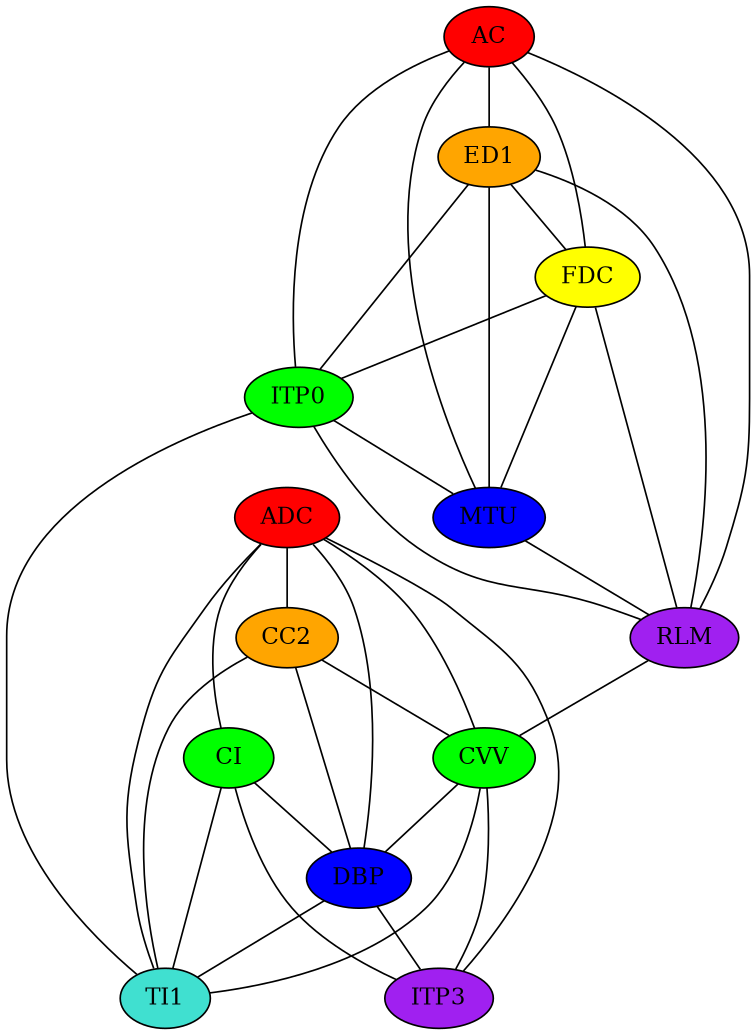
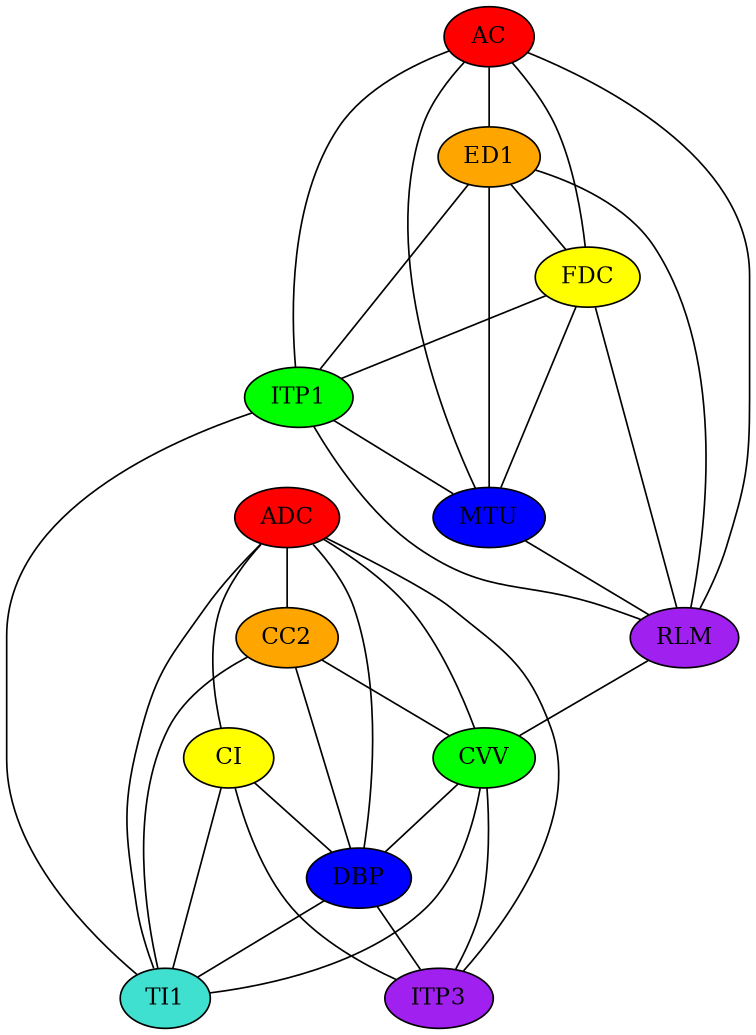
(299, 397) -> (299, 397)
(229, 758) -> (229, 758)
